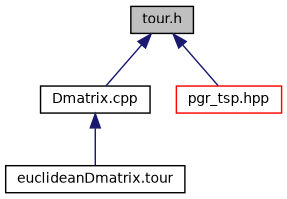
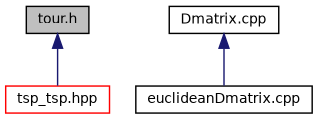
(124, 65) -> none
(229, 100) -> (58, 100)
(95, 179) -> (224, 100)
